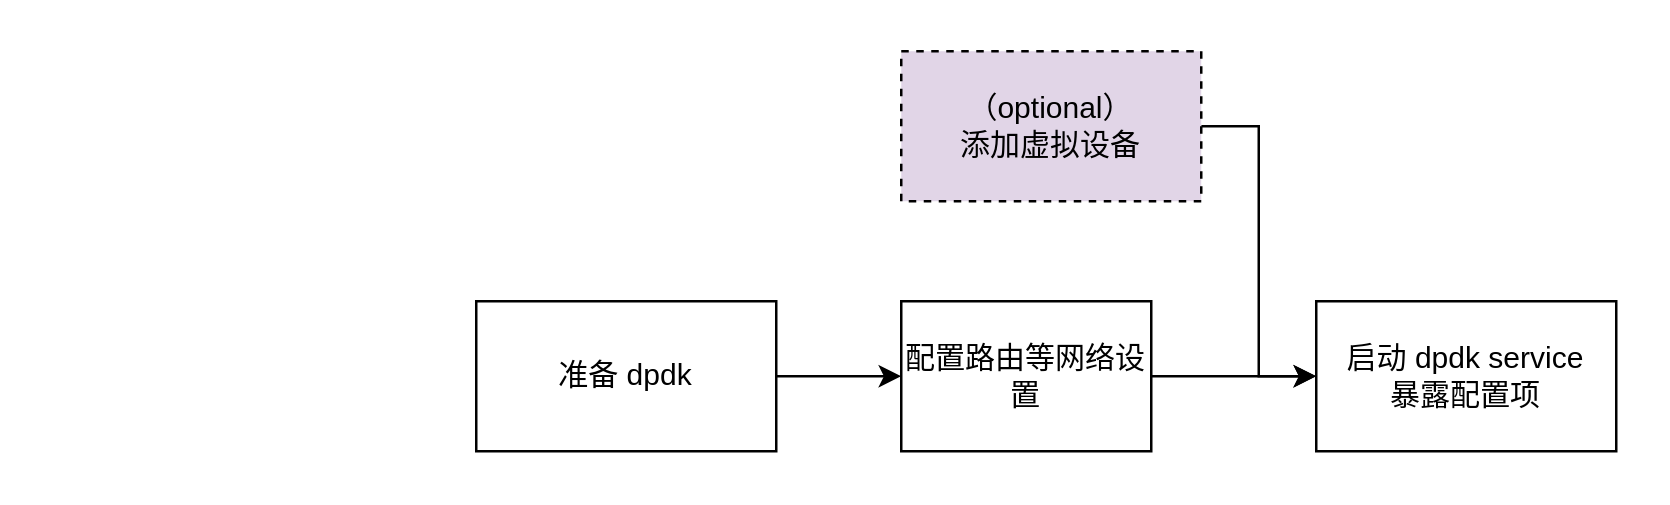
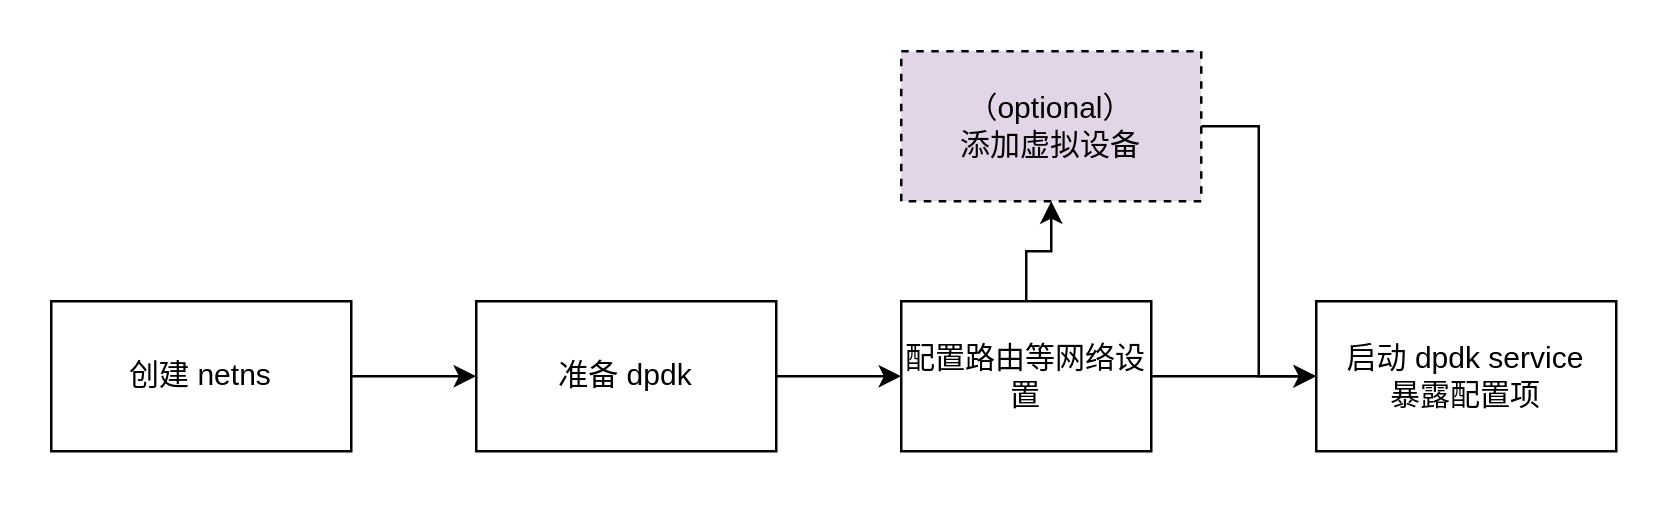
none -> (1031, 251)
none -> (201, 376)
none -> (405, 376)
